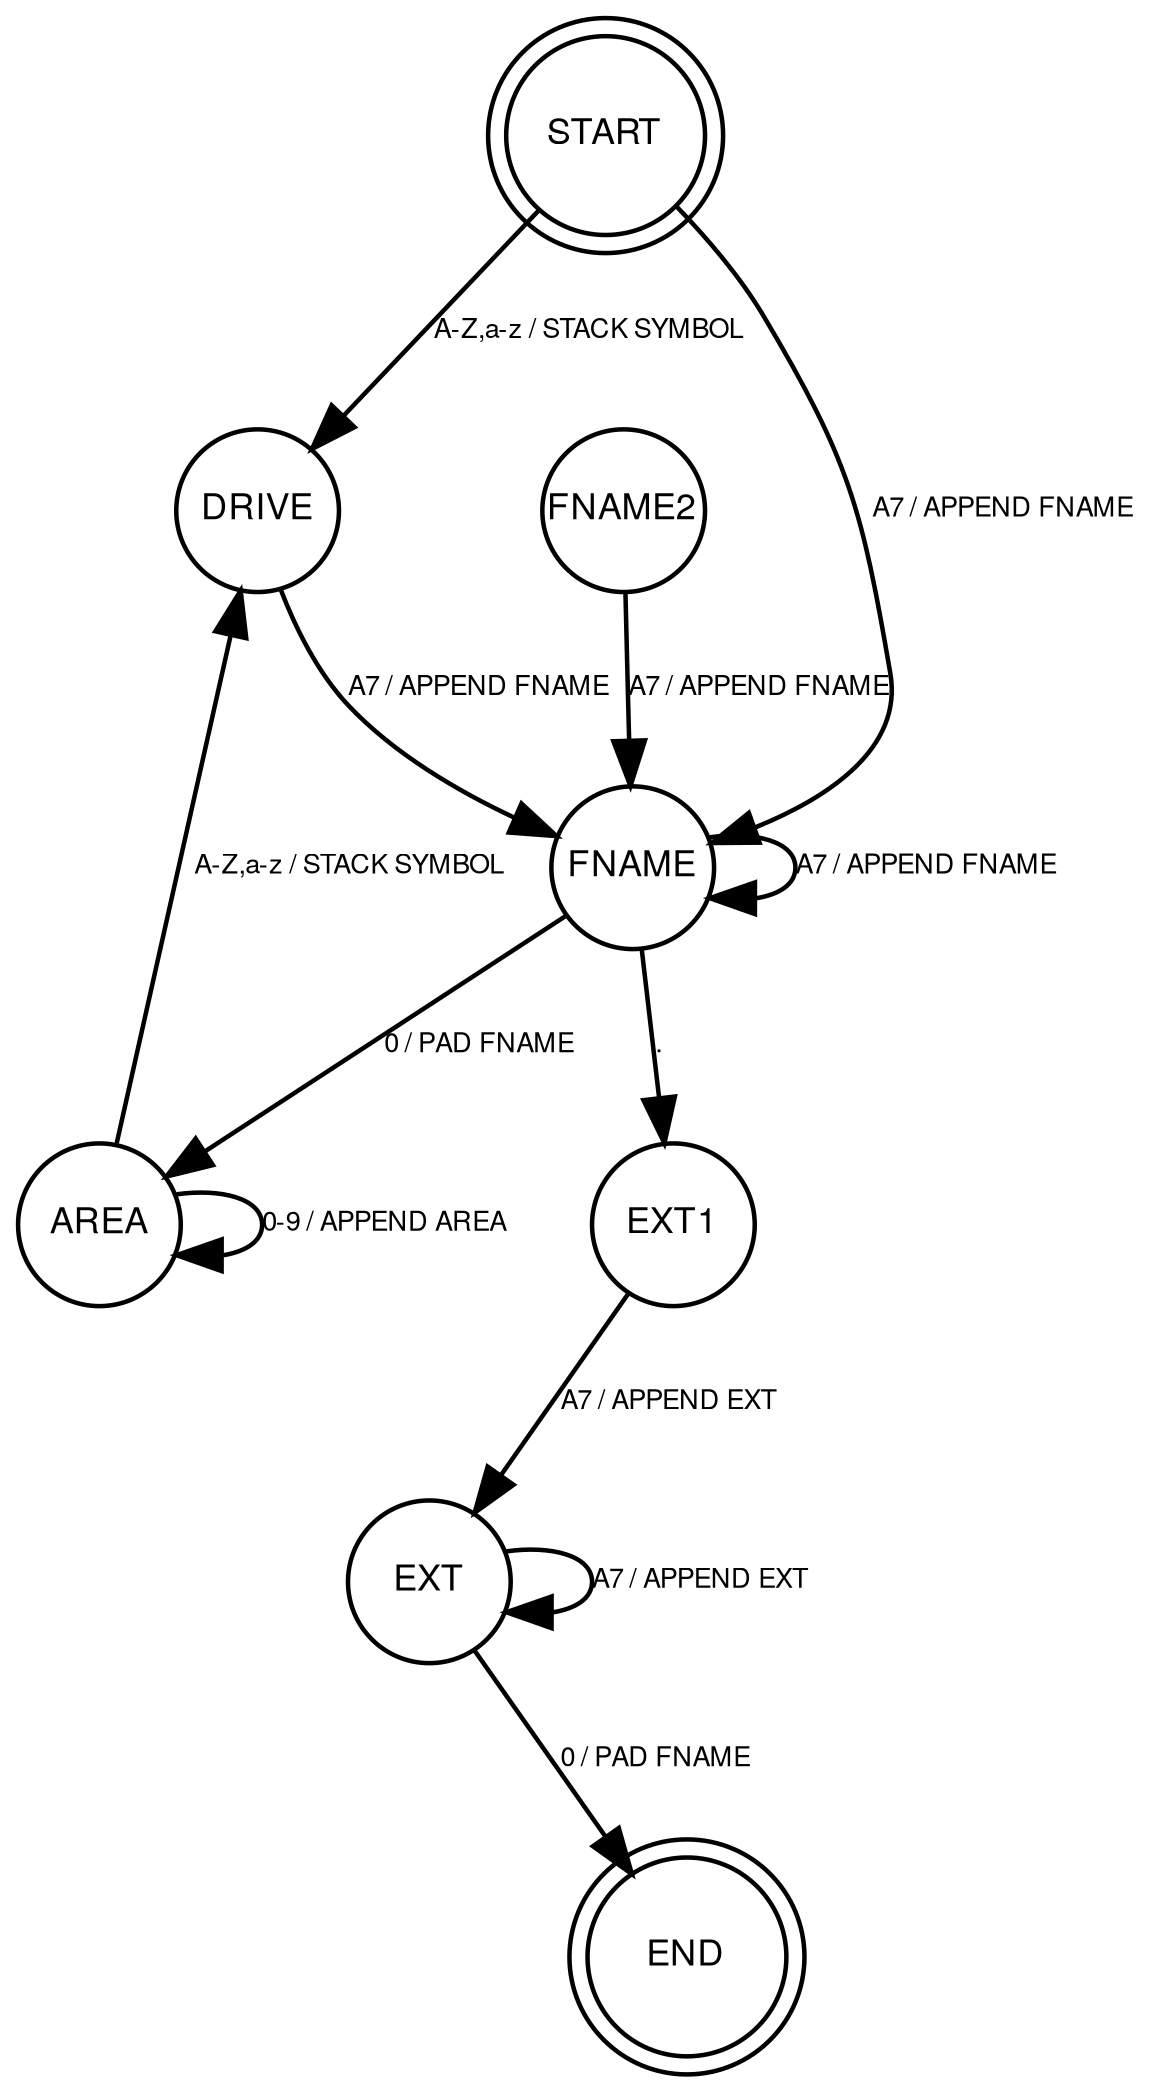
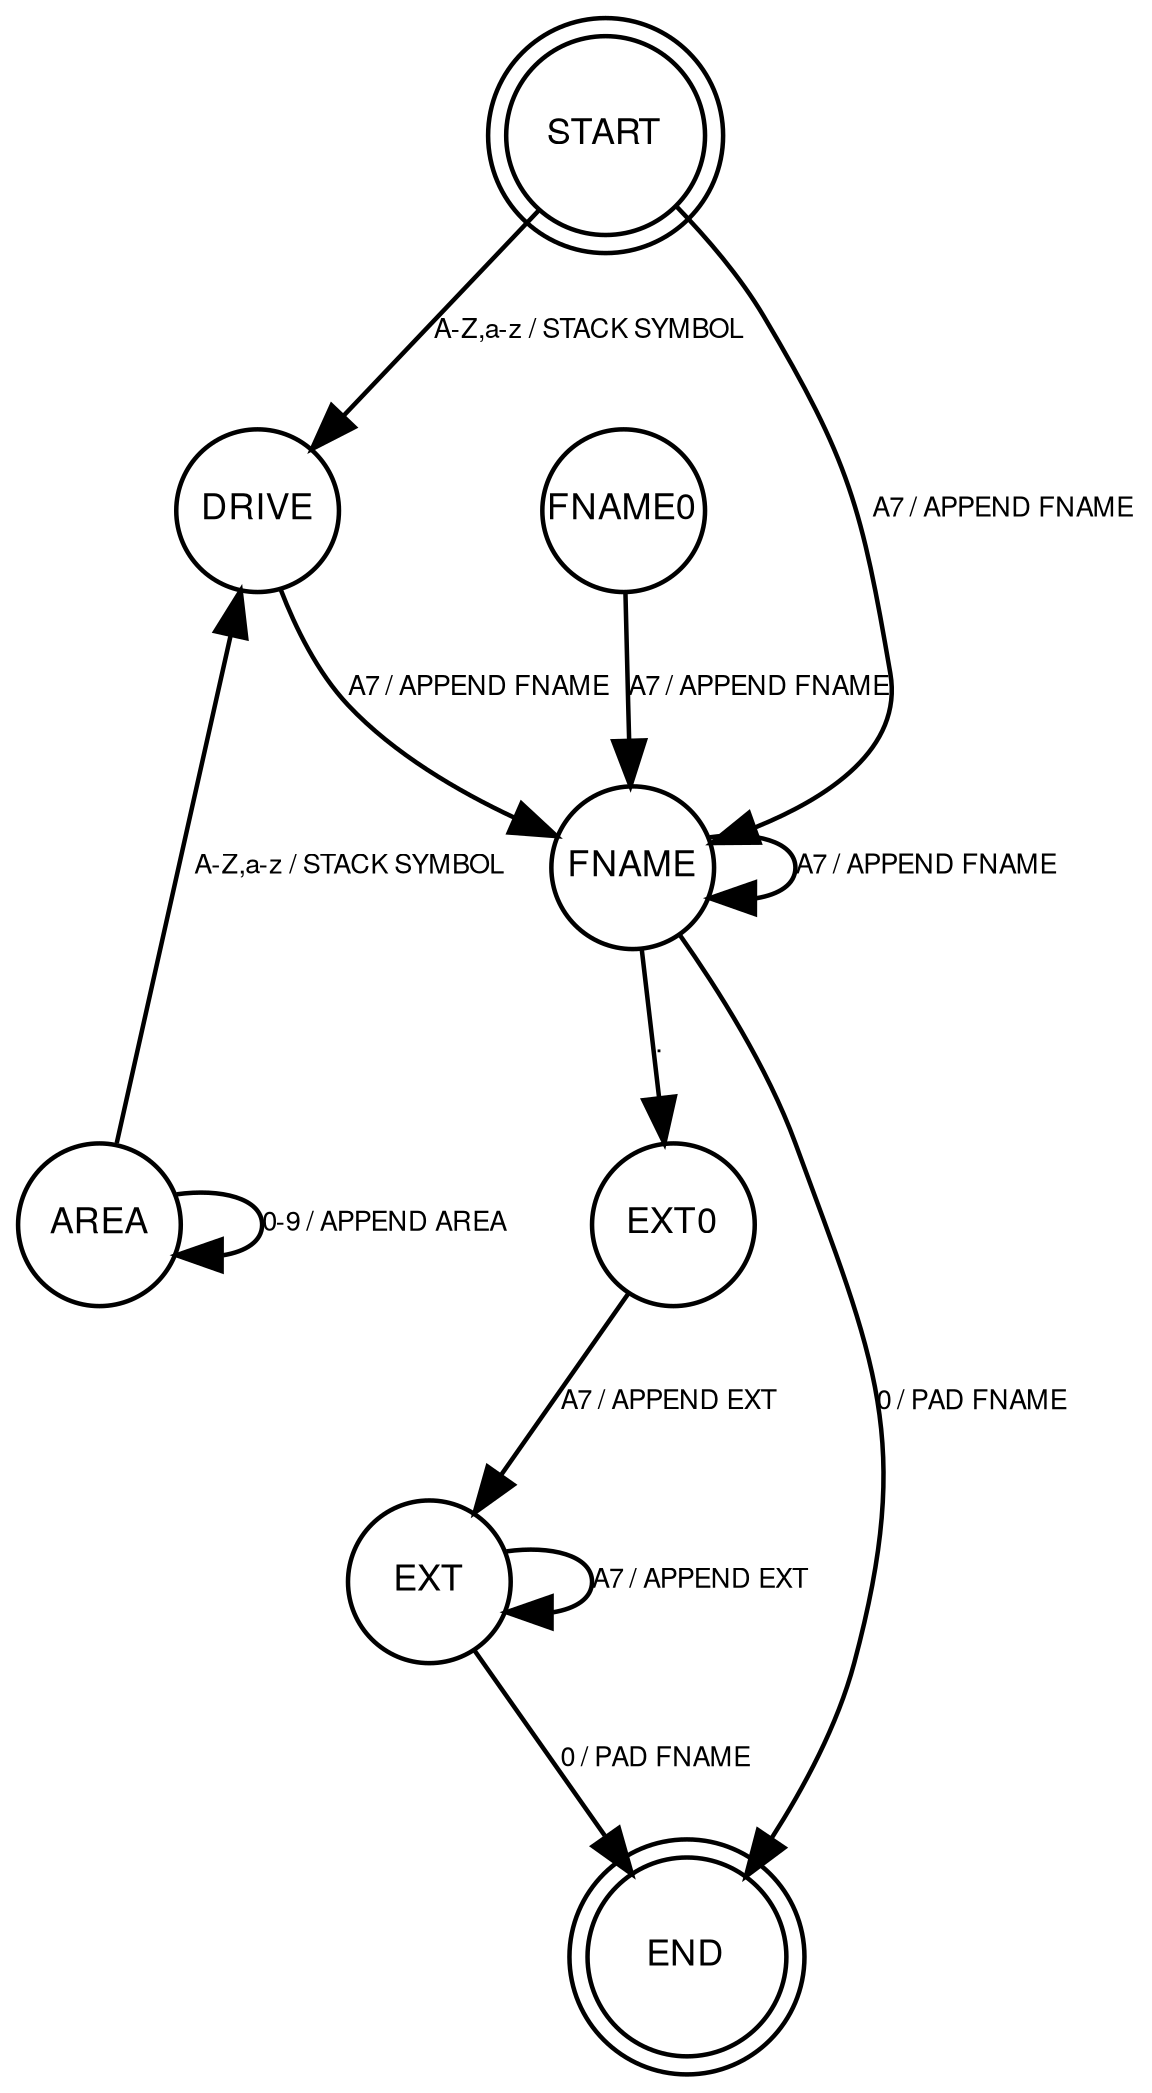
(624, 511) -> (624, 511)
(385, 1034) -> (872, 1377)
(673, 1225) -> (673, 1225)
